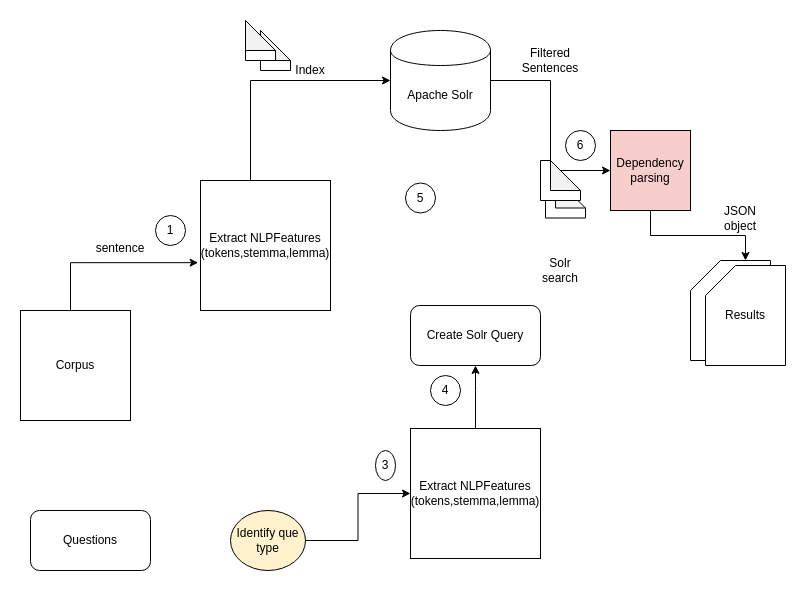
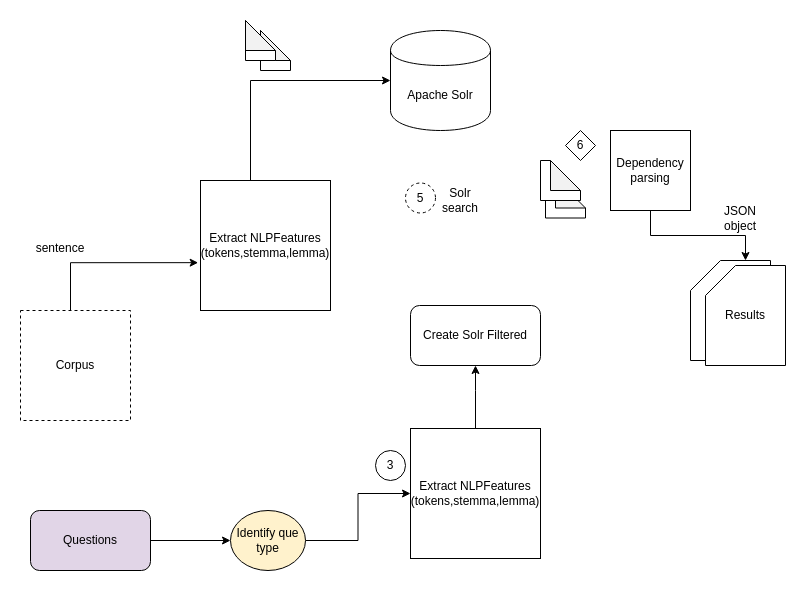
(551, 61) -> none
(311, 71) -> none
(551, 90) -> none
(581, 146) -> (581, 146)
(651, 171) -> (651, 171)
(421, 198) -> (421, 198)
(171, 231) -> none
(121, 256) -> (61, 256)
(561, 271) -> (461, 201)
(476, 336) -> (476, 336)
(76, 366) -> (76, 366)
(446, 391) -> none
(386, 466) -> (391, 466)
(91, 541) -> (91, 541)
none -> (187, 541)
